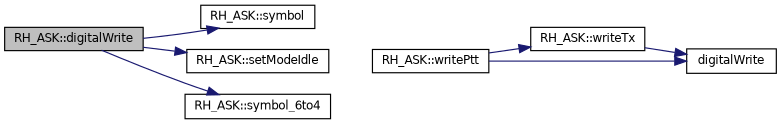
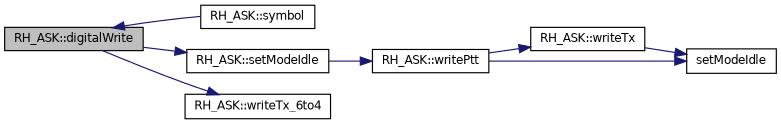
(175, 35) -> (162, 21)
none -> (344, 61)
(732, 61) -> (732, 61)
(258, 106) -> (258, 106)
